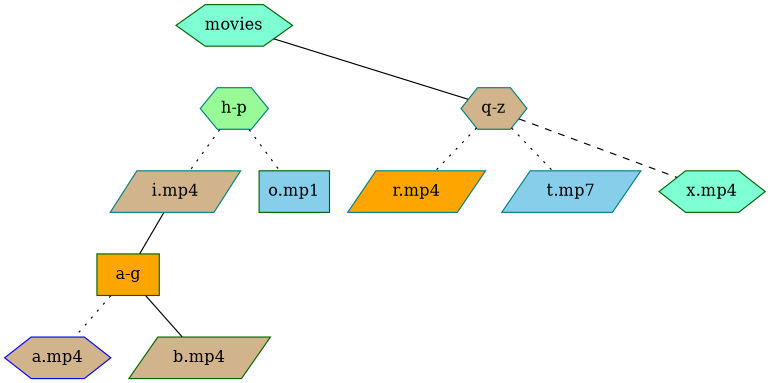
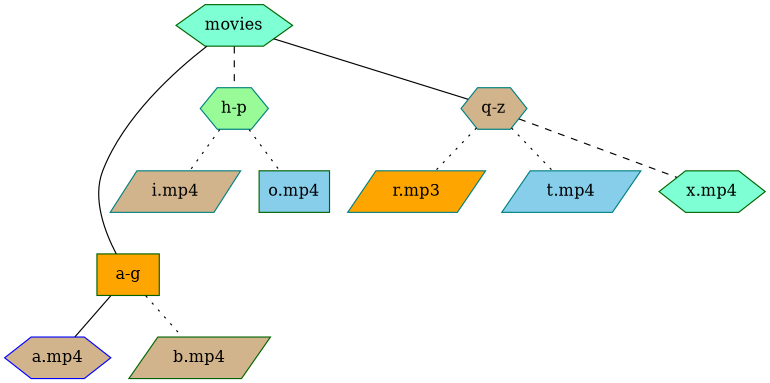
none -> (234, 67)
(294, 192) -> (294, 192)
(417, 192) -> (417, 192)
(571, 192) -> (571, 192)
(152, 233) -> (121, 136)
(93, 316) -> (93, 316)
(164, 316) -> (164, 316)
